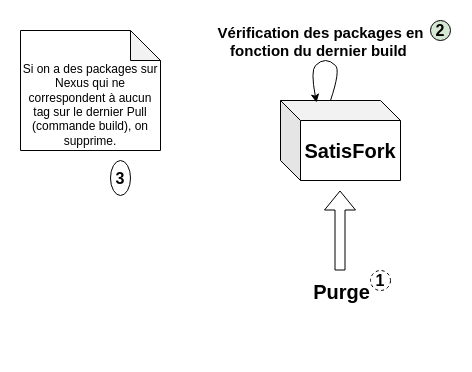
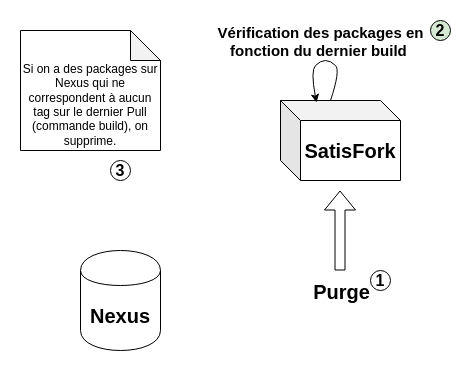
(121, 178) -> (121, 171)
(381, 281) -> (381, 281)
none -> (121, 301)
